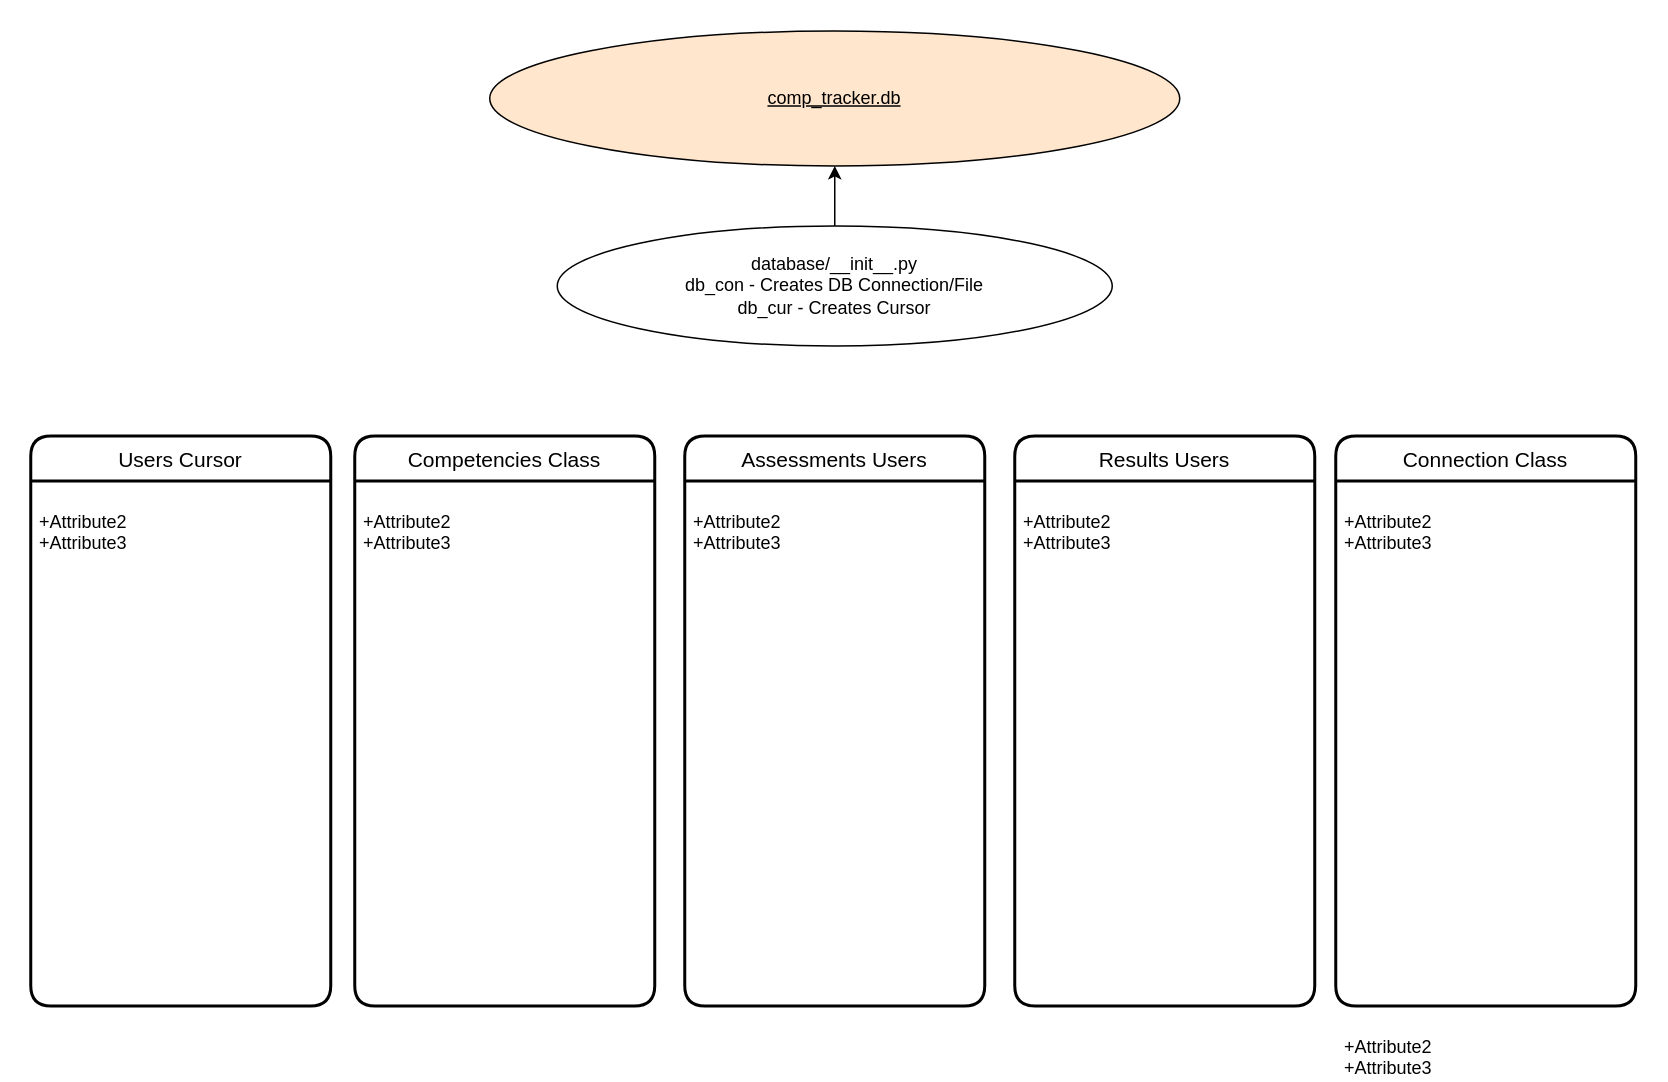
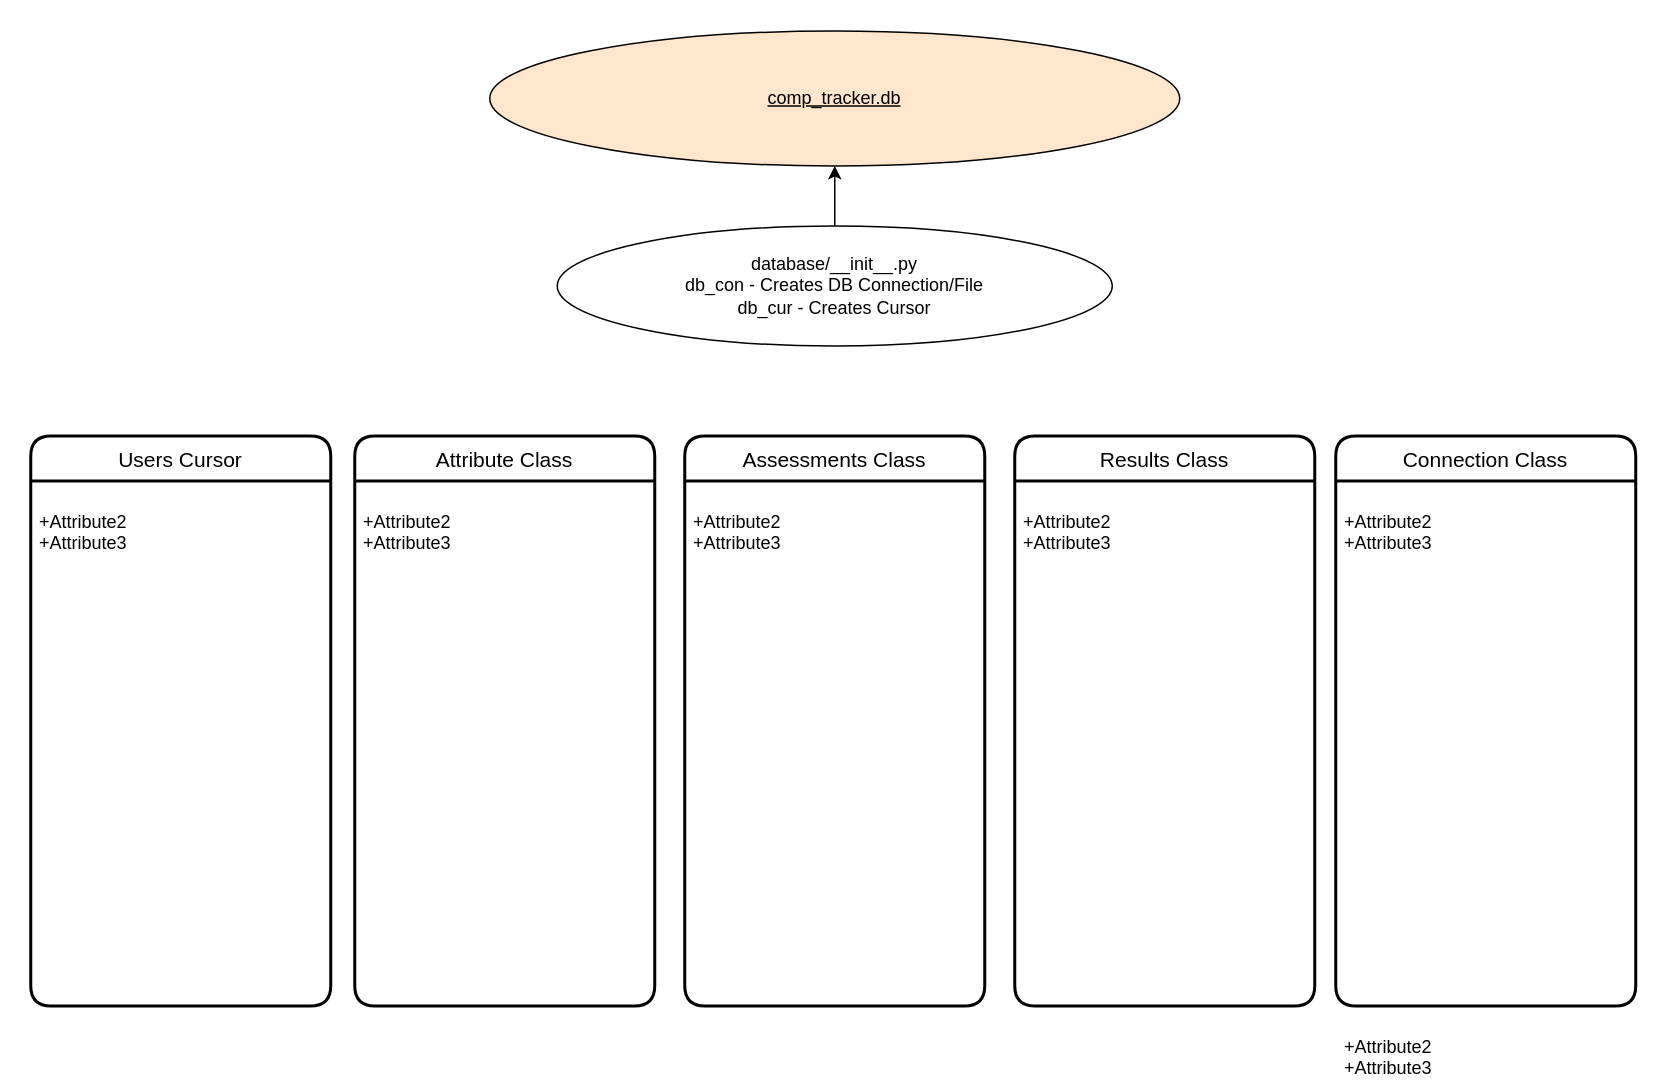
(504, 460) -> (504, 460)
(834, 460) -> (834, 460)
(1164, 460) -> (1164, 460)
